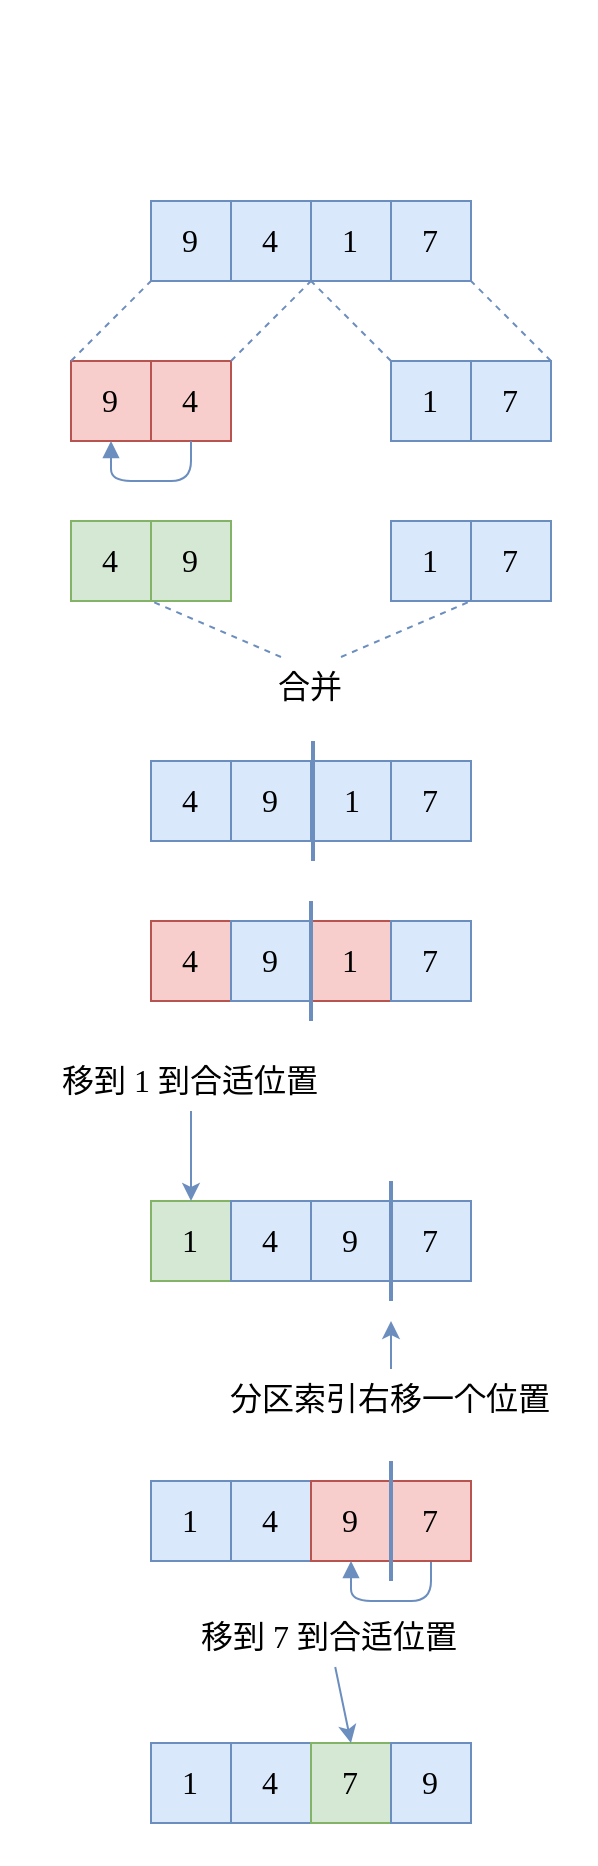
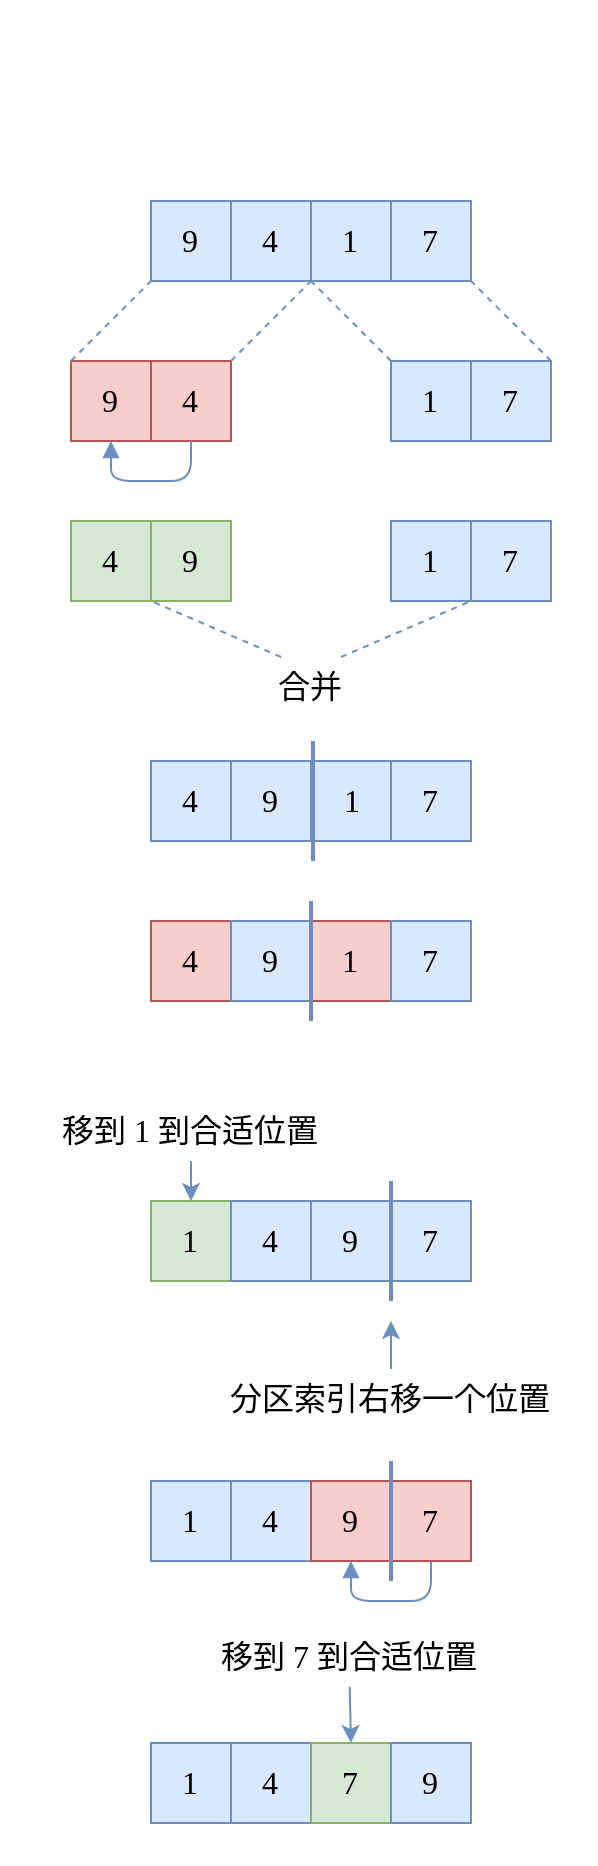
(191, 1081) -> (191, 1131)
(329, 1637) -> (349, 1657)
